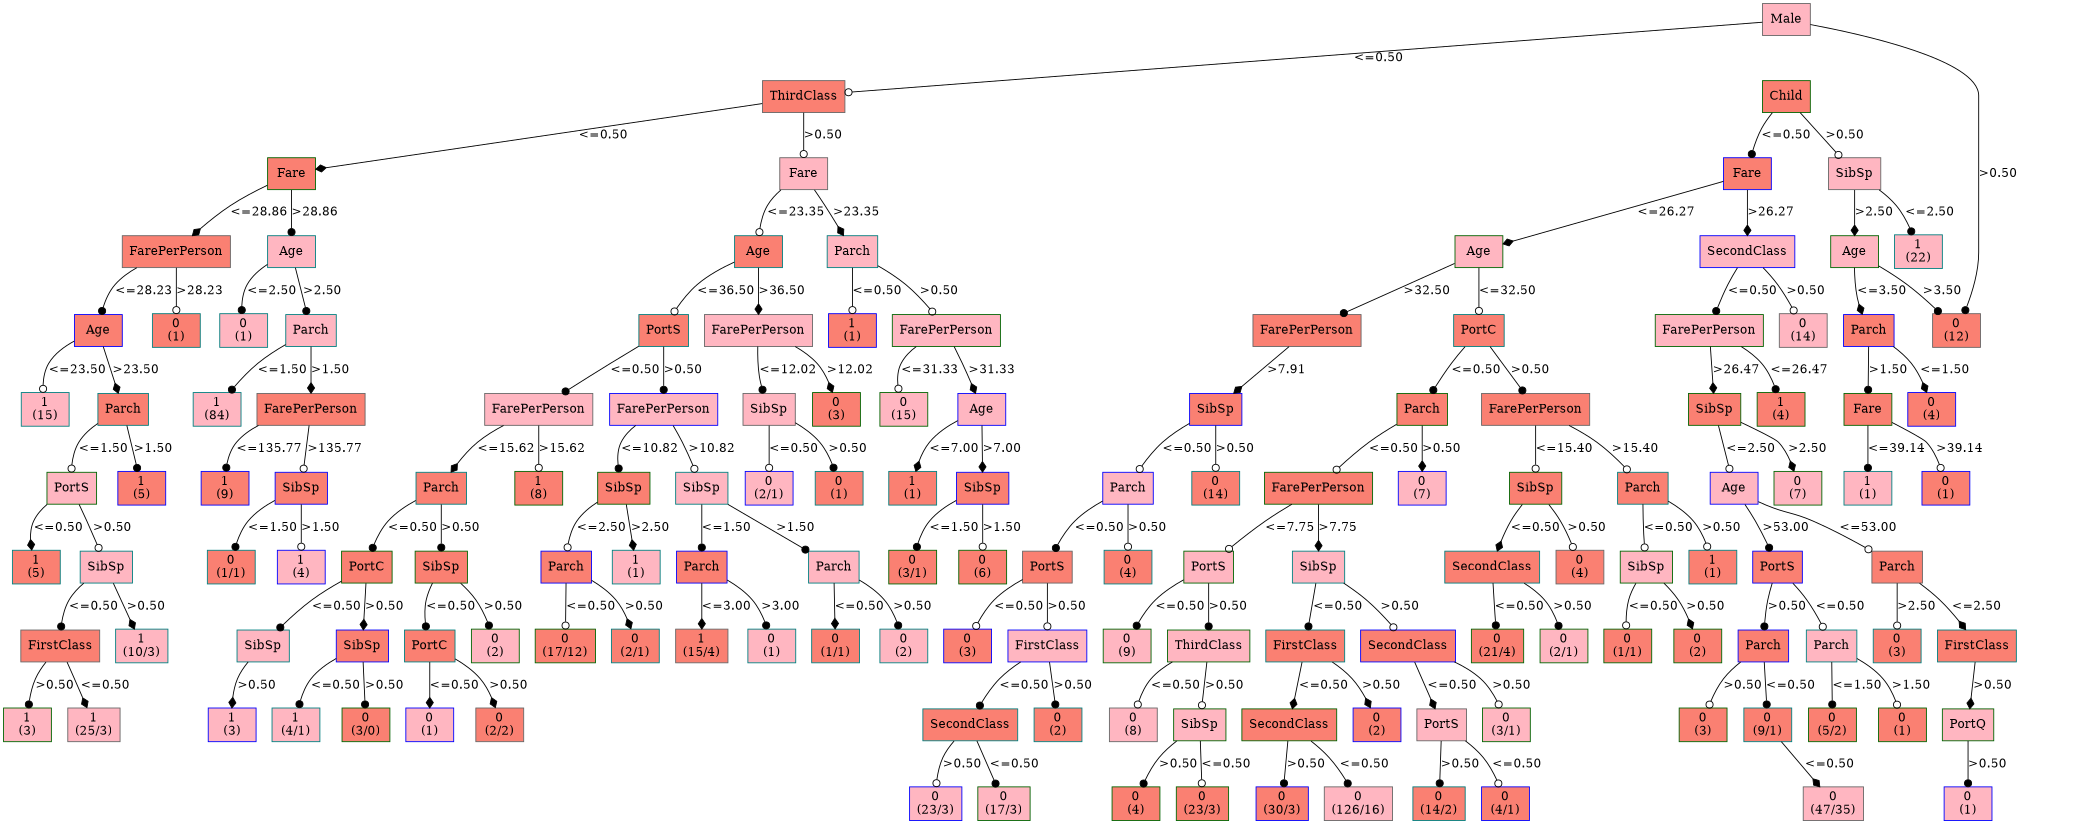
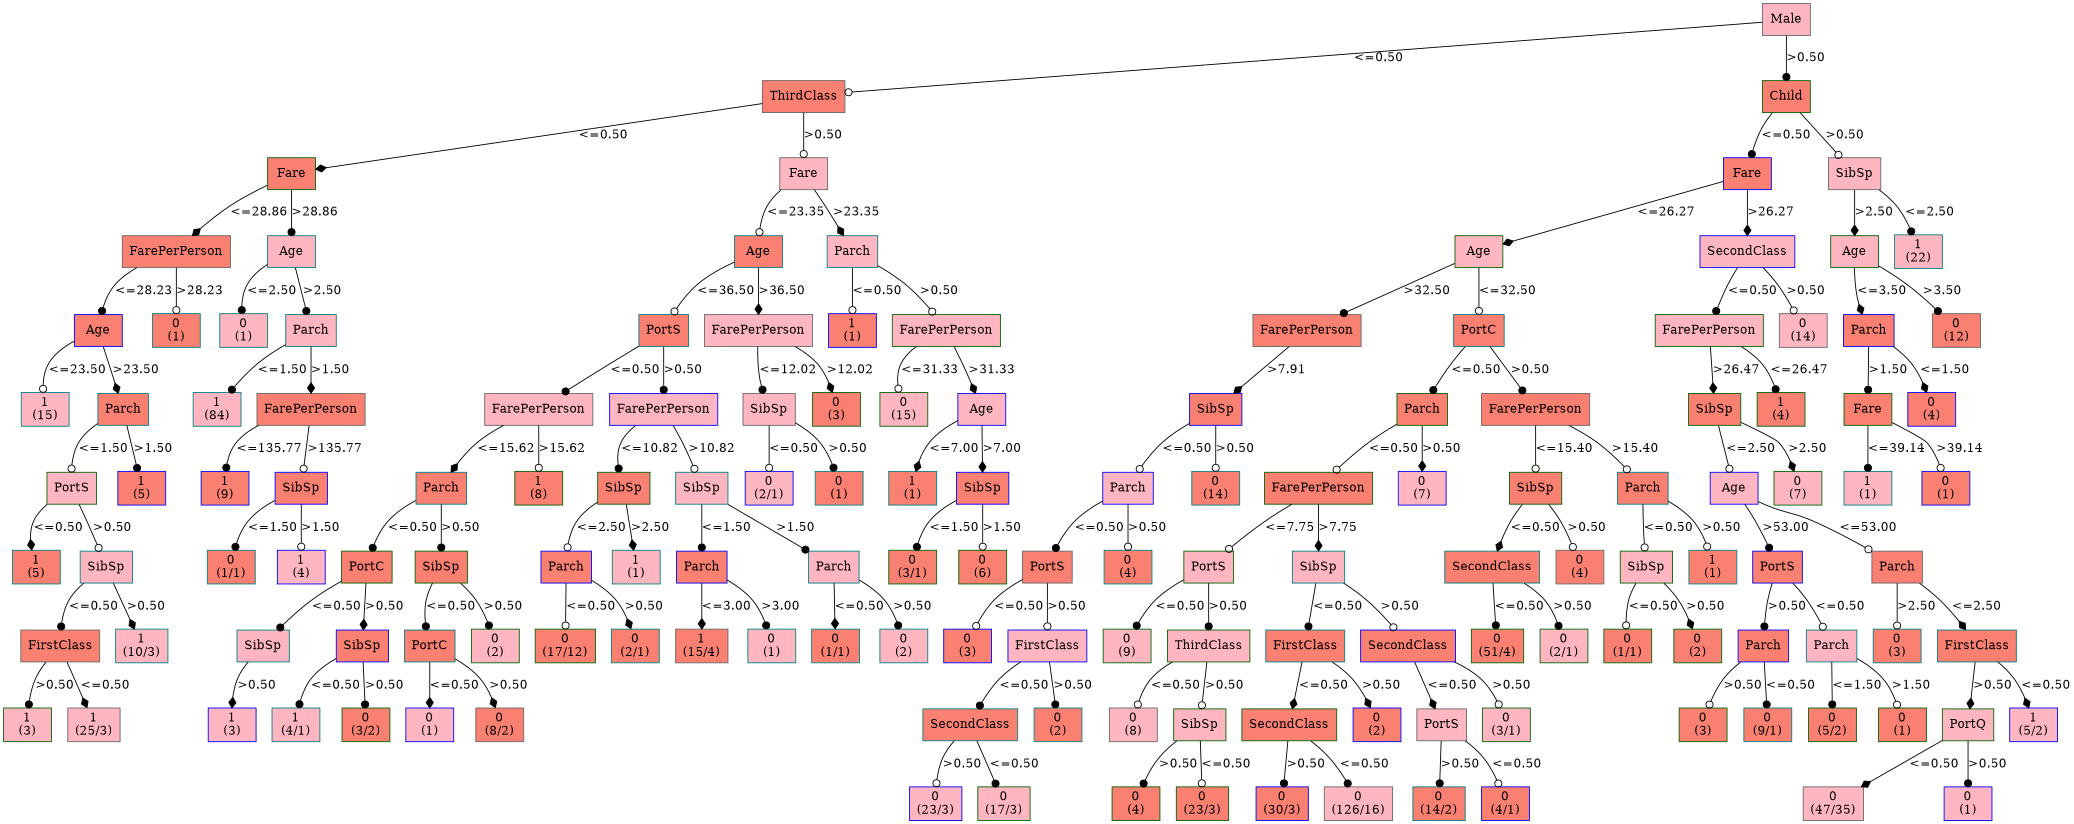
(1979, 107) -> (1786, 54)
(1498, 646) -> (1498, 646)
(366, 725) -> (366, 725)
(500, 725) -> (500, 725)
none -> (2034, 725)
(1797, 760) -> (1906, 761)
